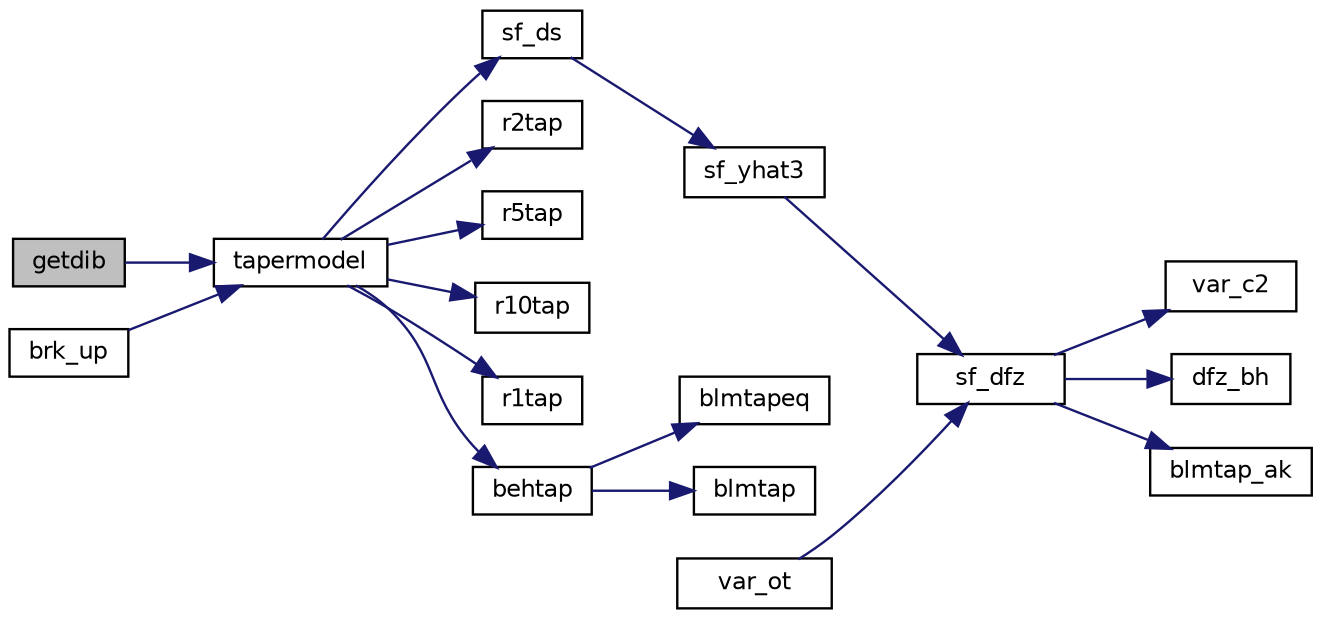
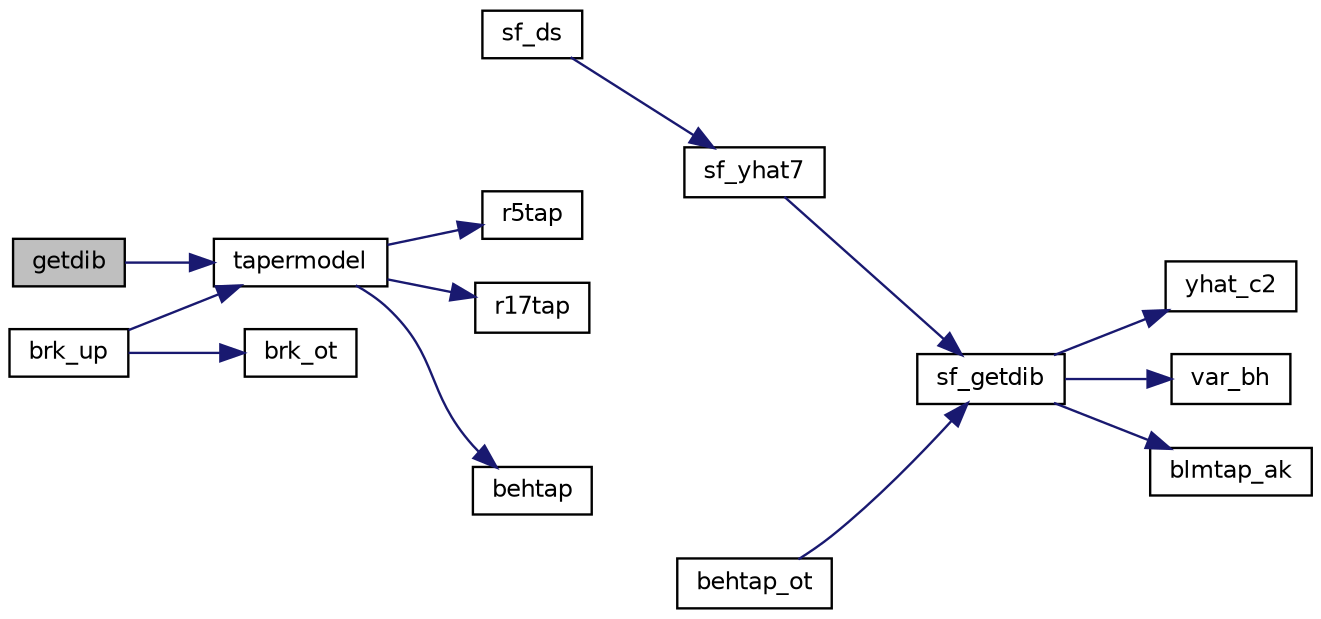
(532, 125) -> none
(399, 154) -> none
(755, 172) -> (755, 172)
(1231, 286) -> (1231, 286)
(532, 308) -> (532, 308)
none -> (301, 353)
(991, 379) -> (991, 379)
(1231, 379) -> (1231, 379)
(532, 400) -> none
(755, 400) -> none
(755, 491) -> none
(755, 583) -> (755, 583)
